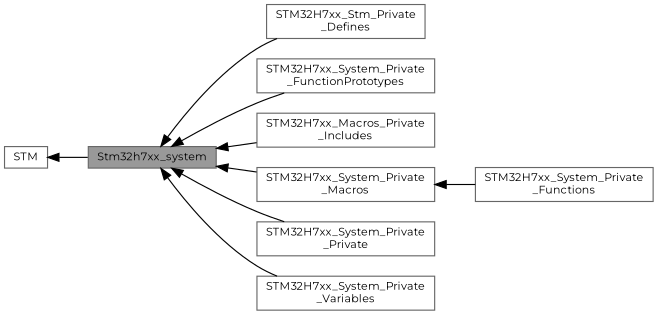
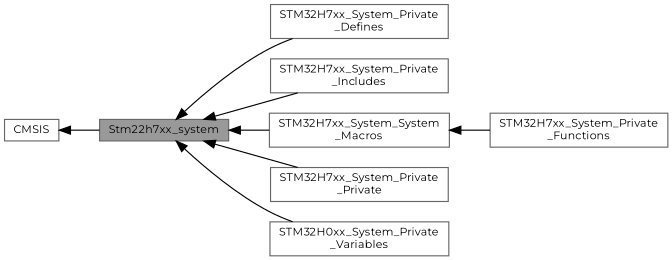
(346, 22) -> (359, 22)
(346, 76) -> none
(346, 130) -> (359, 76)
(26, 157) -> (32, 130)
(152, 157) -> (164, 130)
(346, 185) -> (359, 130)
(346, 293) -> (359, 239)
